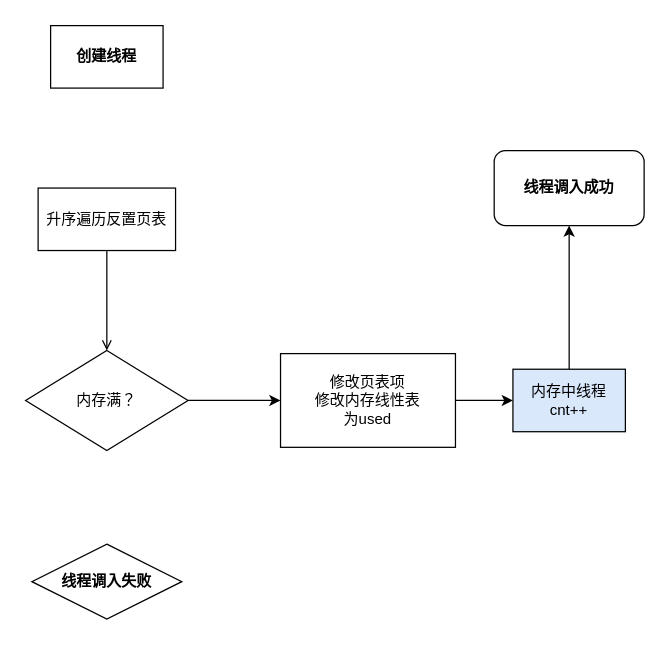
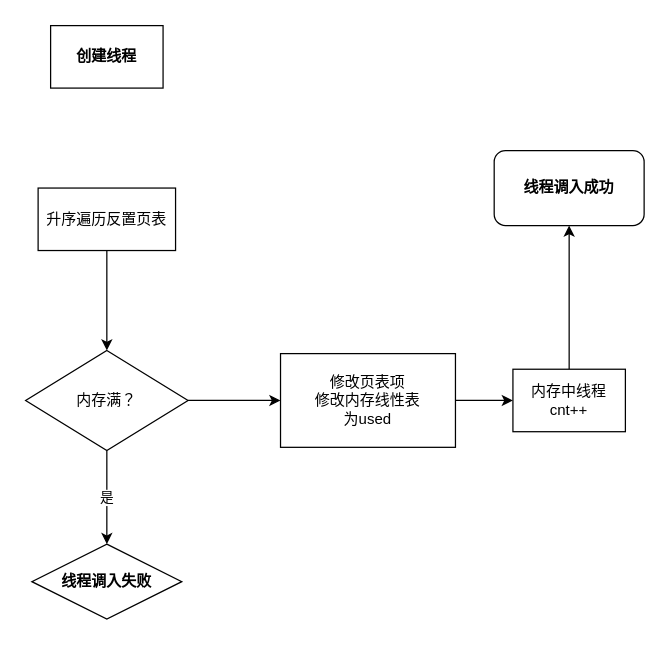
(107, 342) -> (107, 341)
(569, 401) -> (569, 401)
none -> (107, 493)
